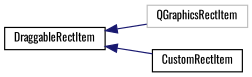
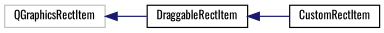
(132, 27) -> (132, 16)
